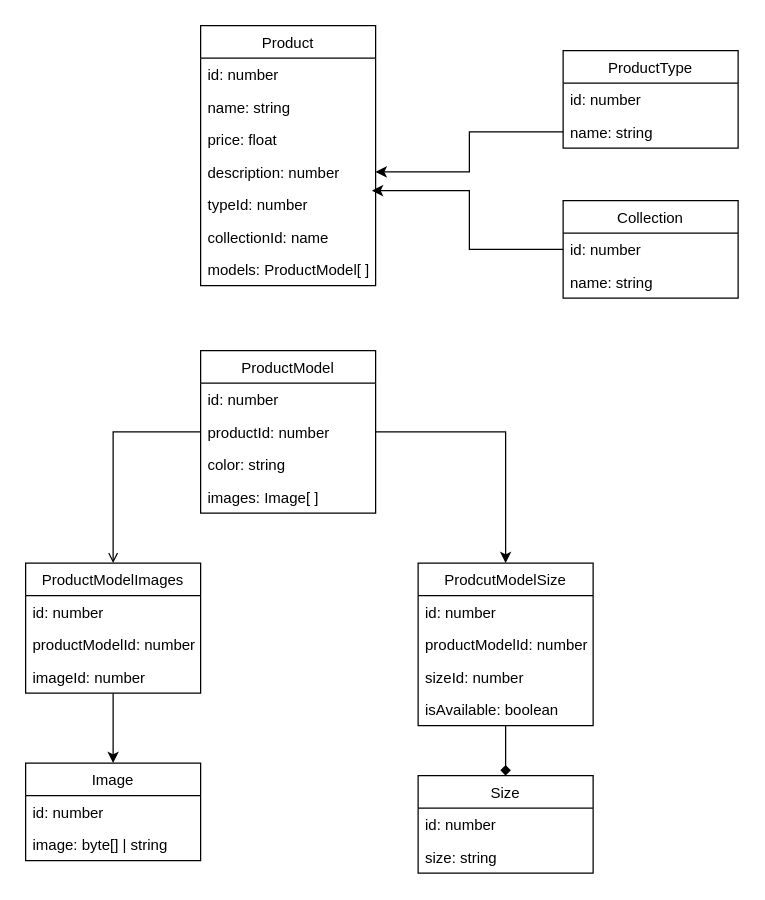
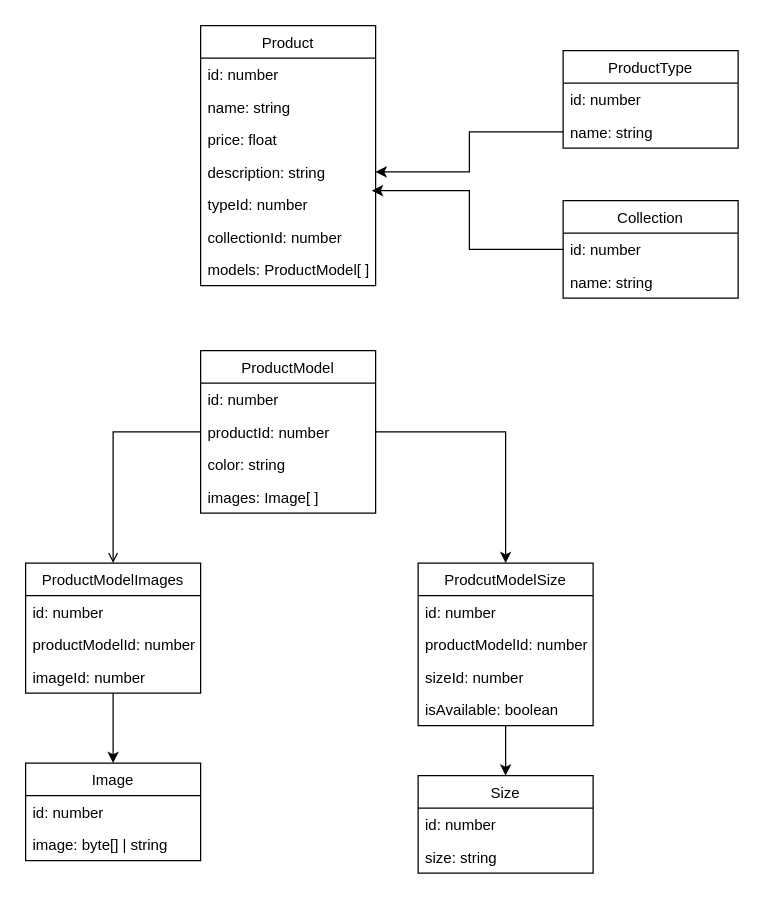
(280, 173) -> (278, 173)
(273, 238) -> (282, 238)
(506, 764) -> (506, 765)
